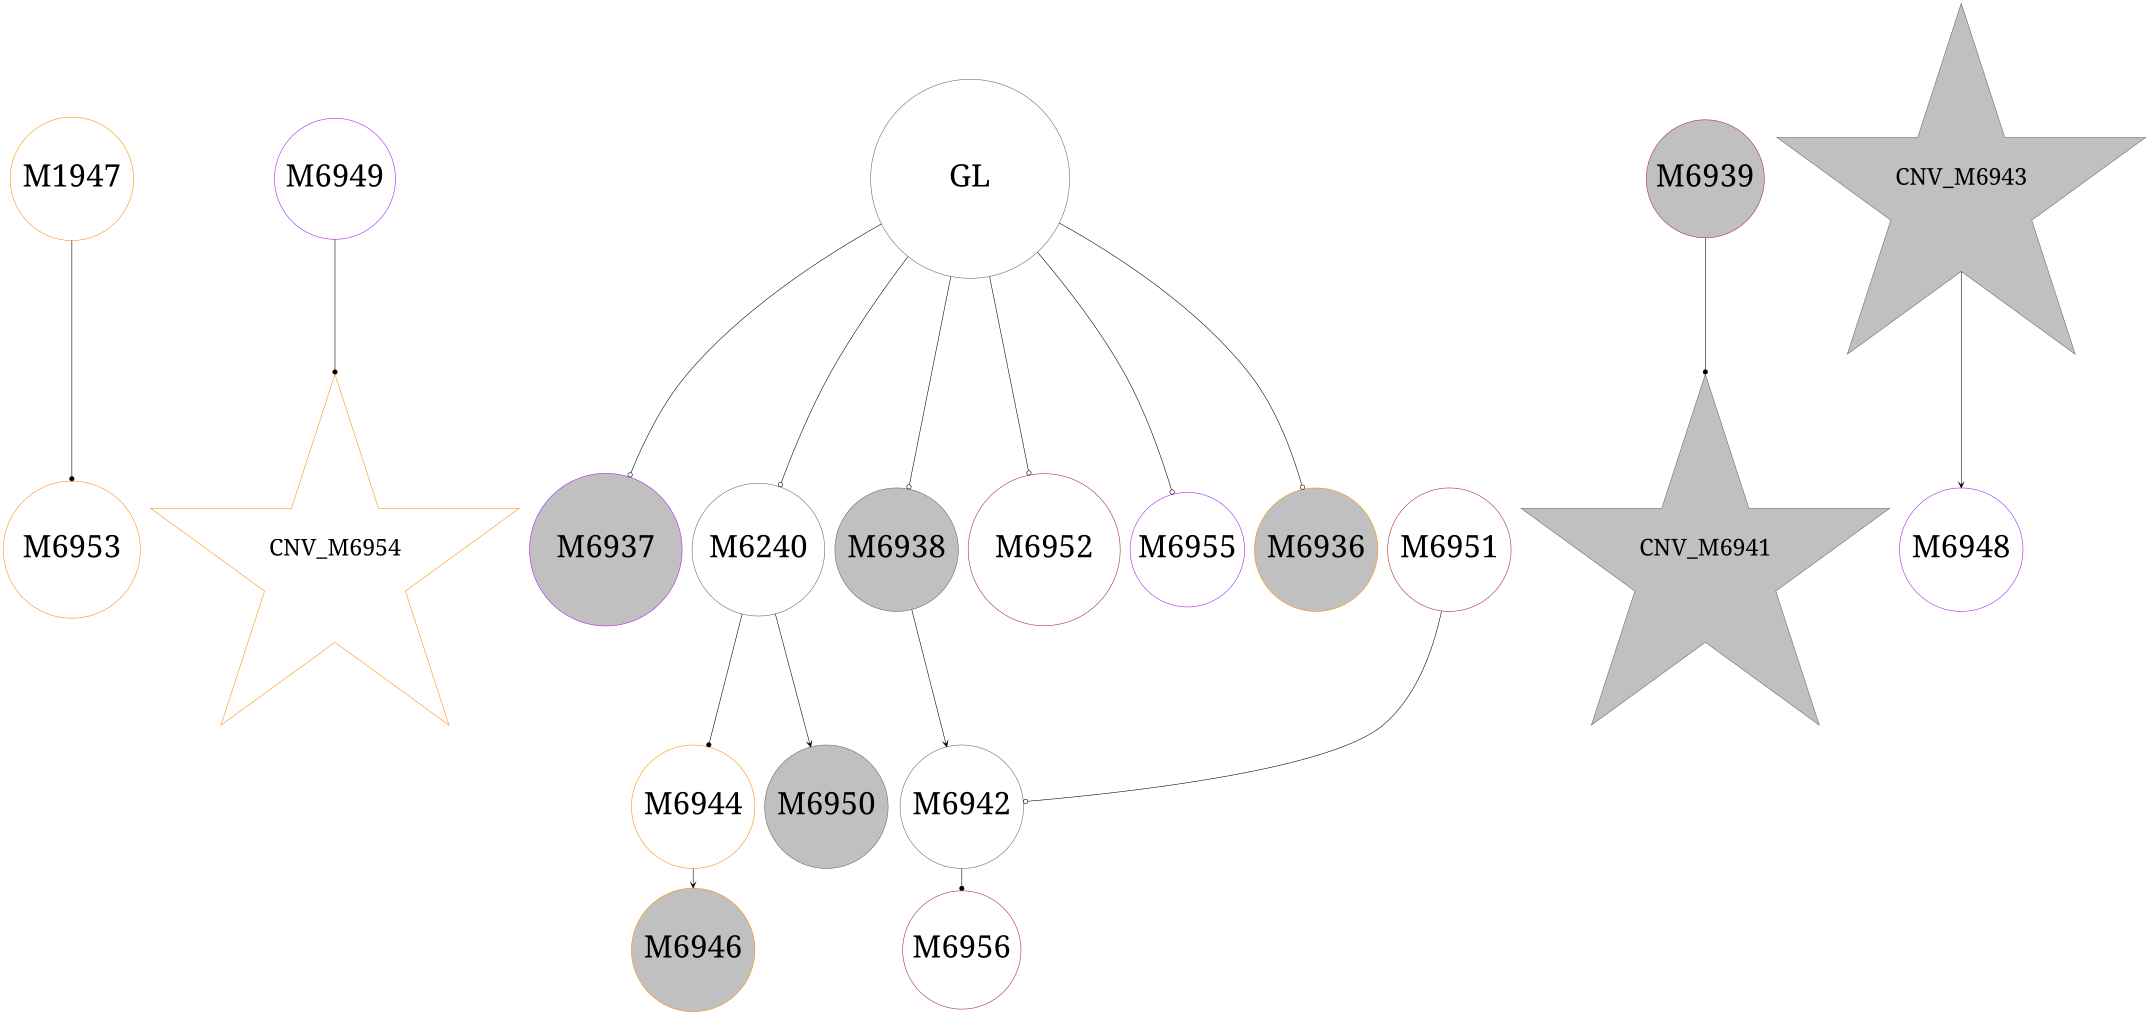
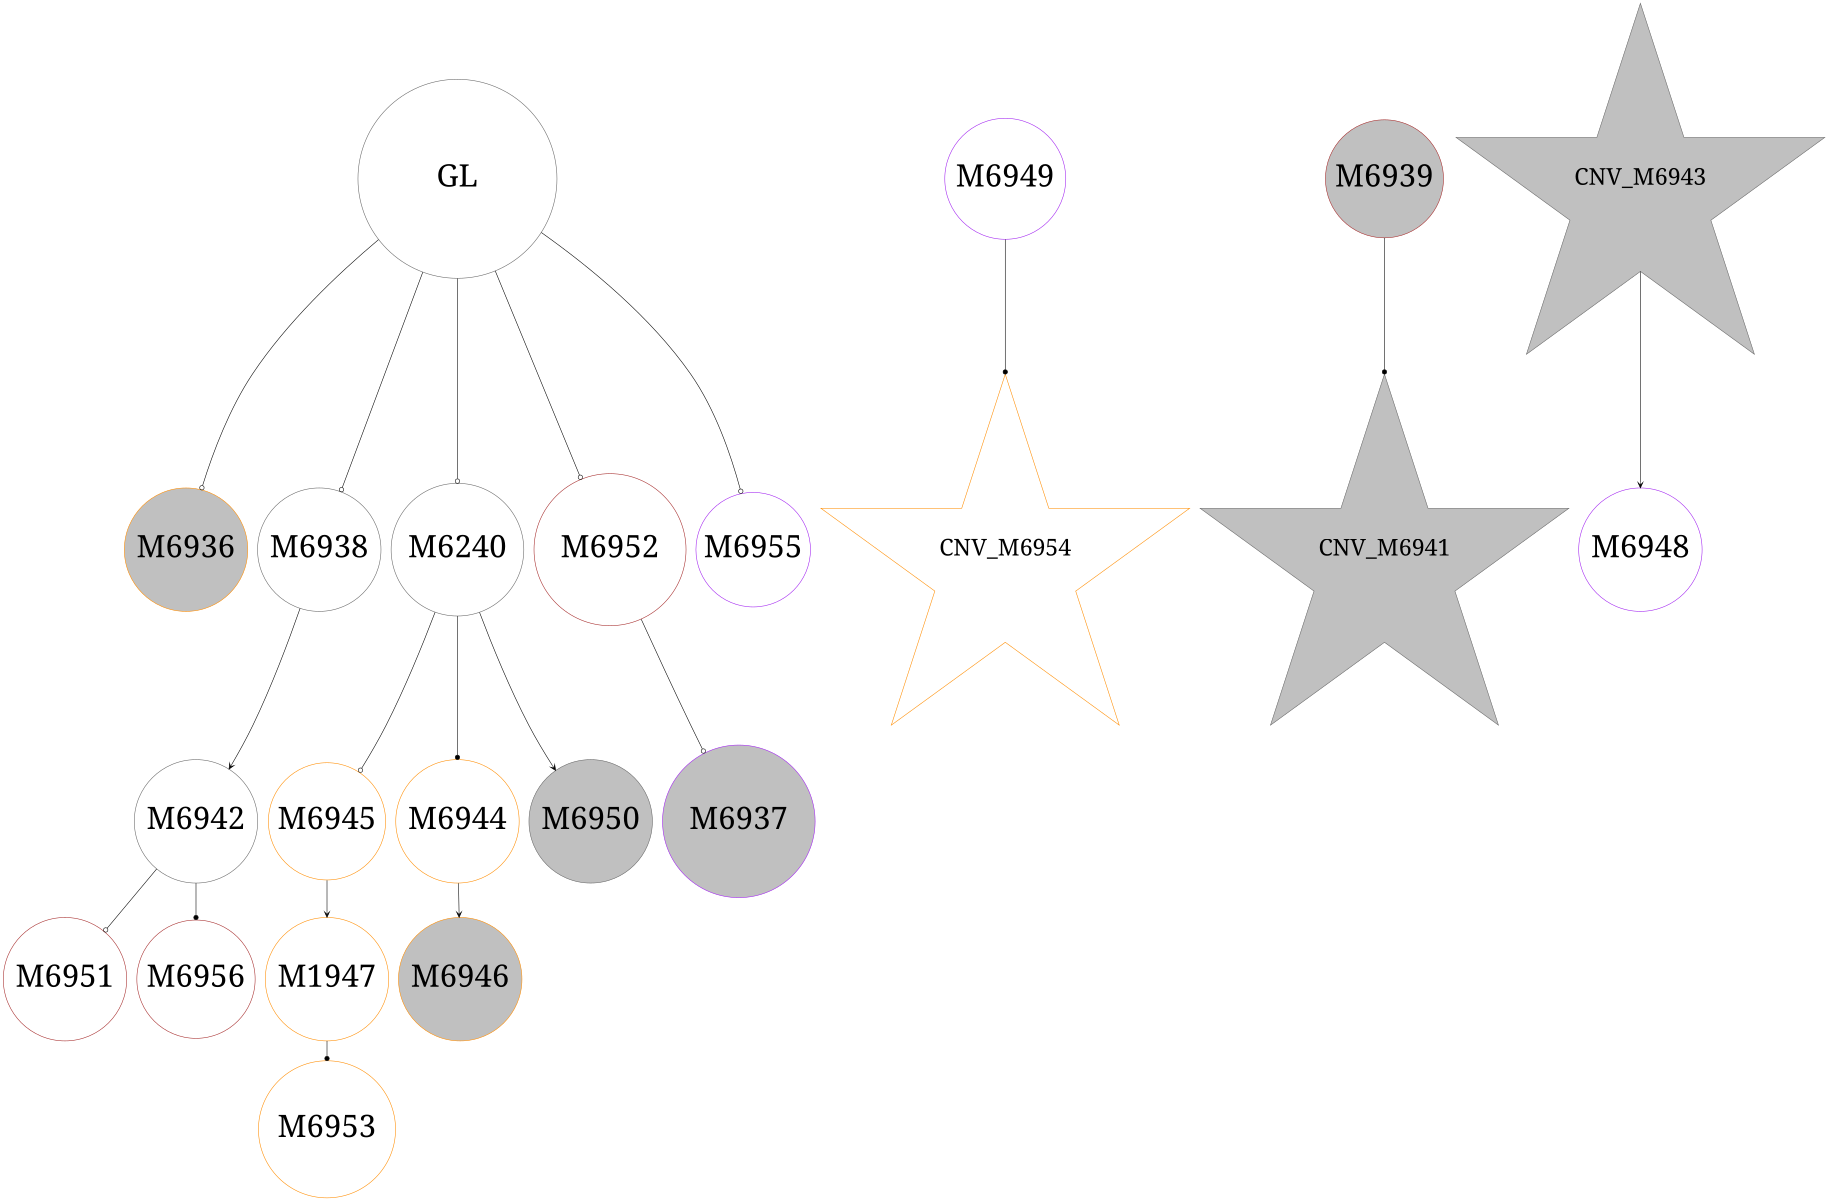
(734, 327) -> (671, 684)
(897, 550) -> (319, 550)
(1274, 767) -> (132, 899)
none -> (327, 821)
